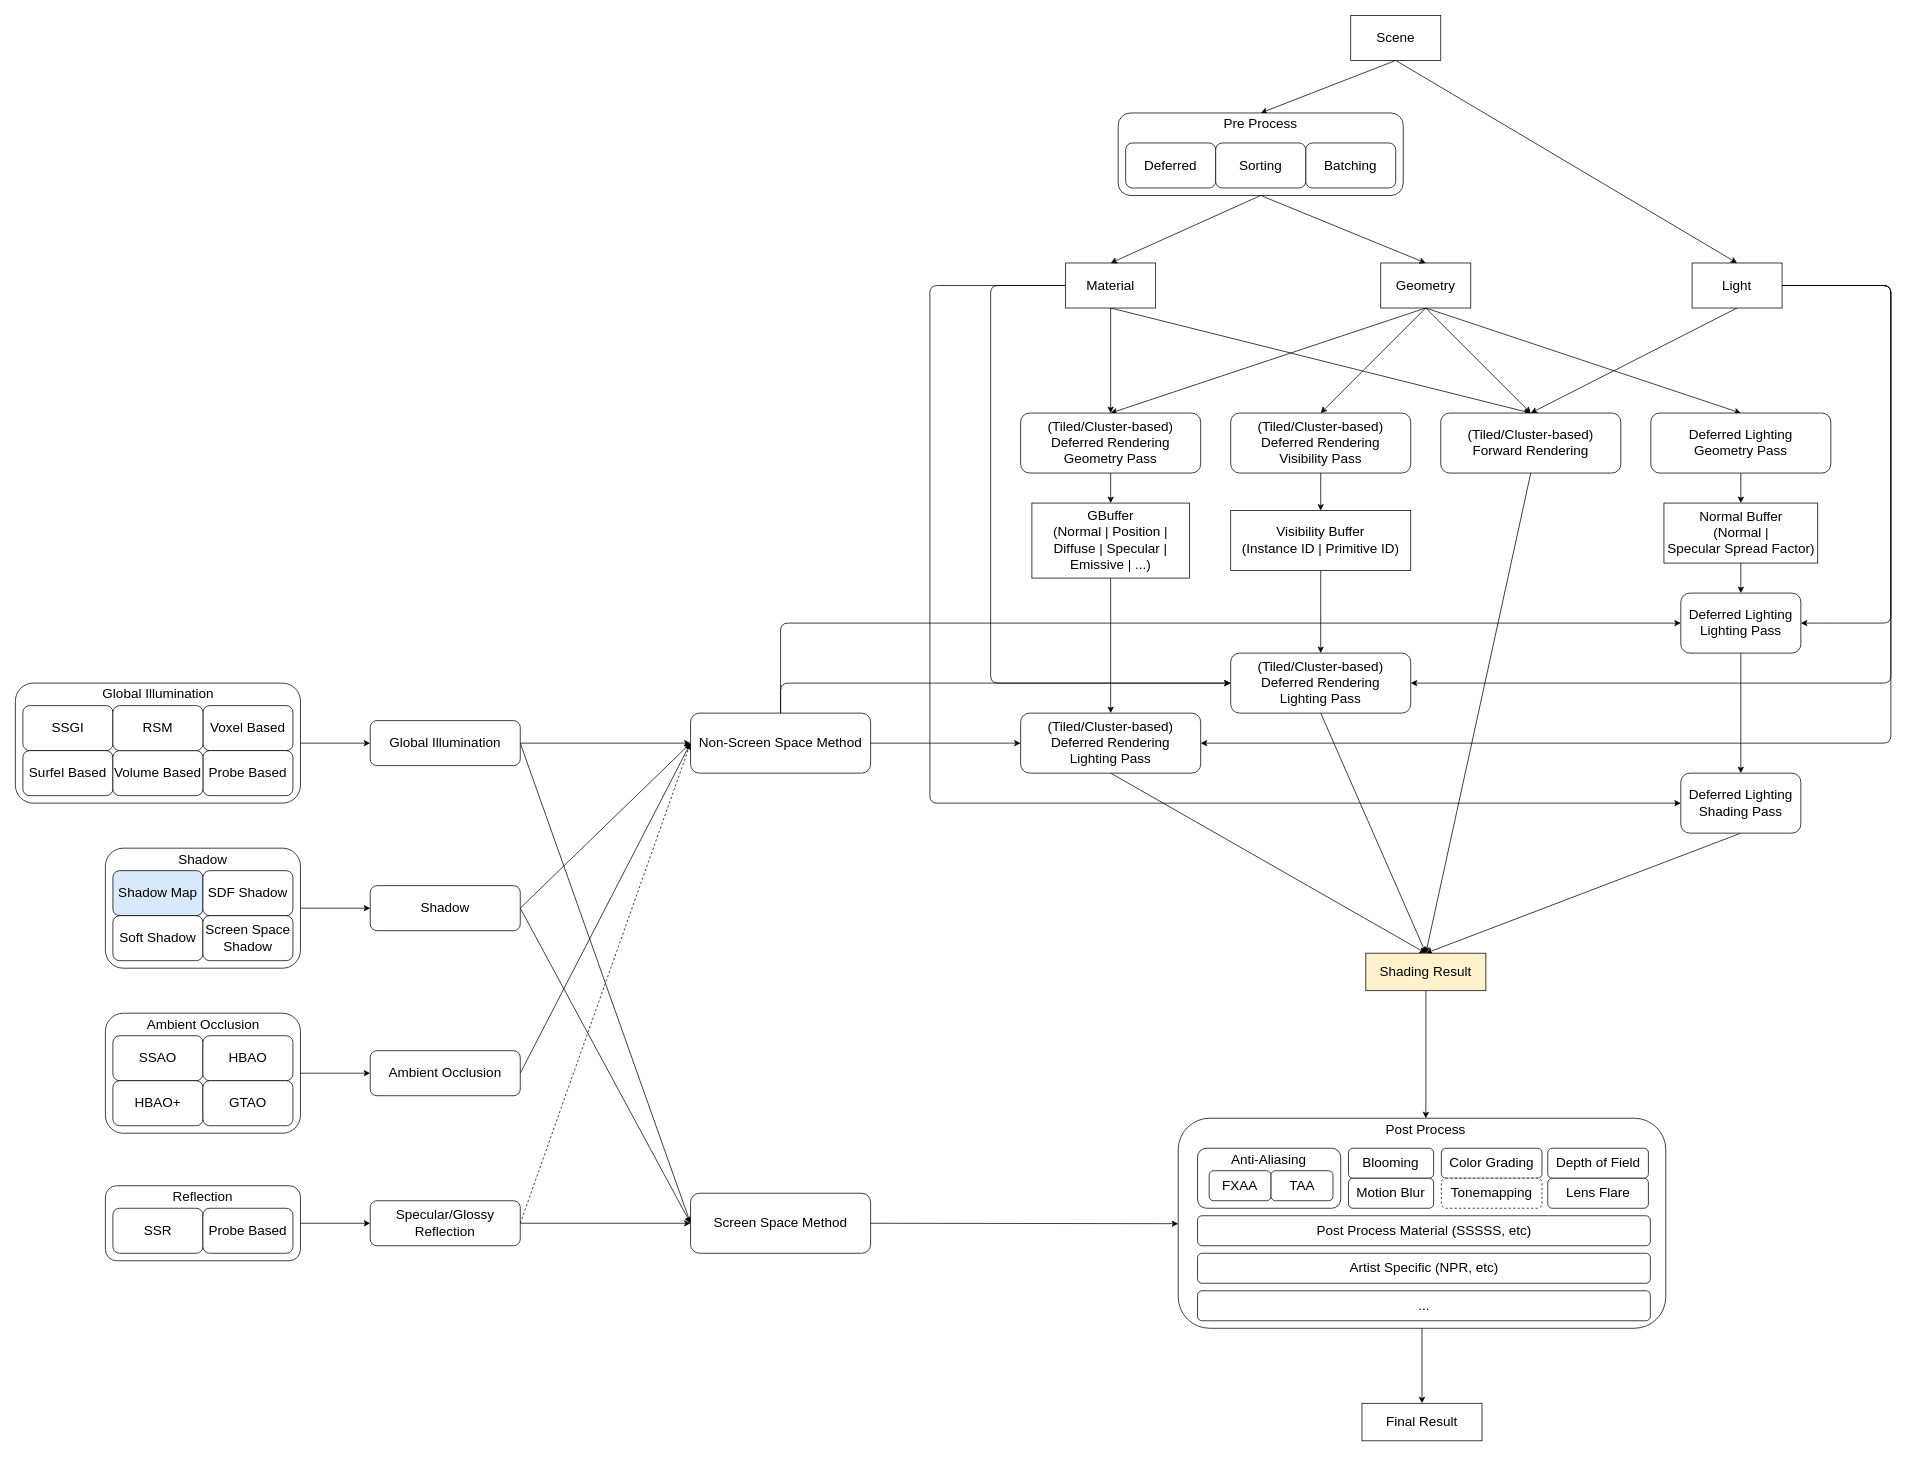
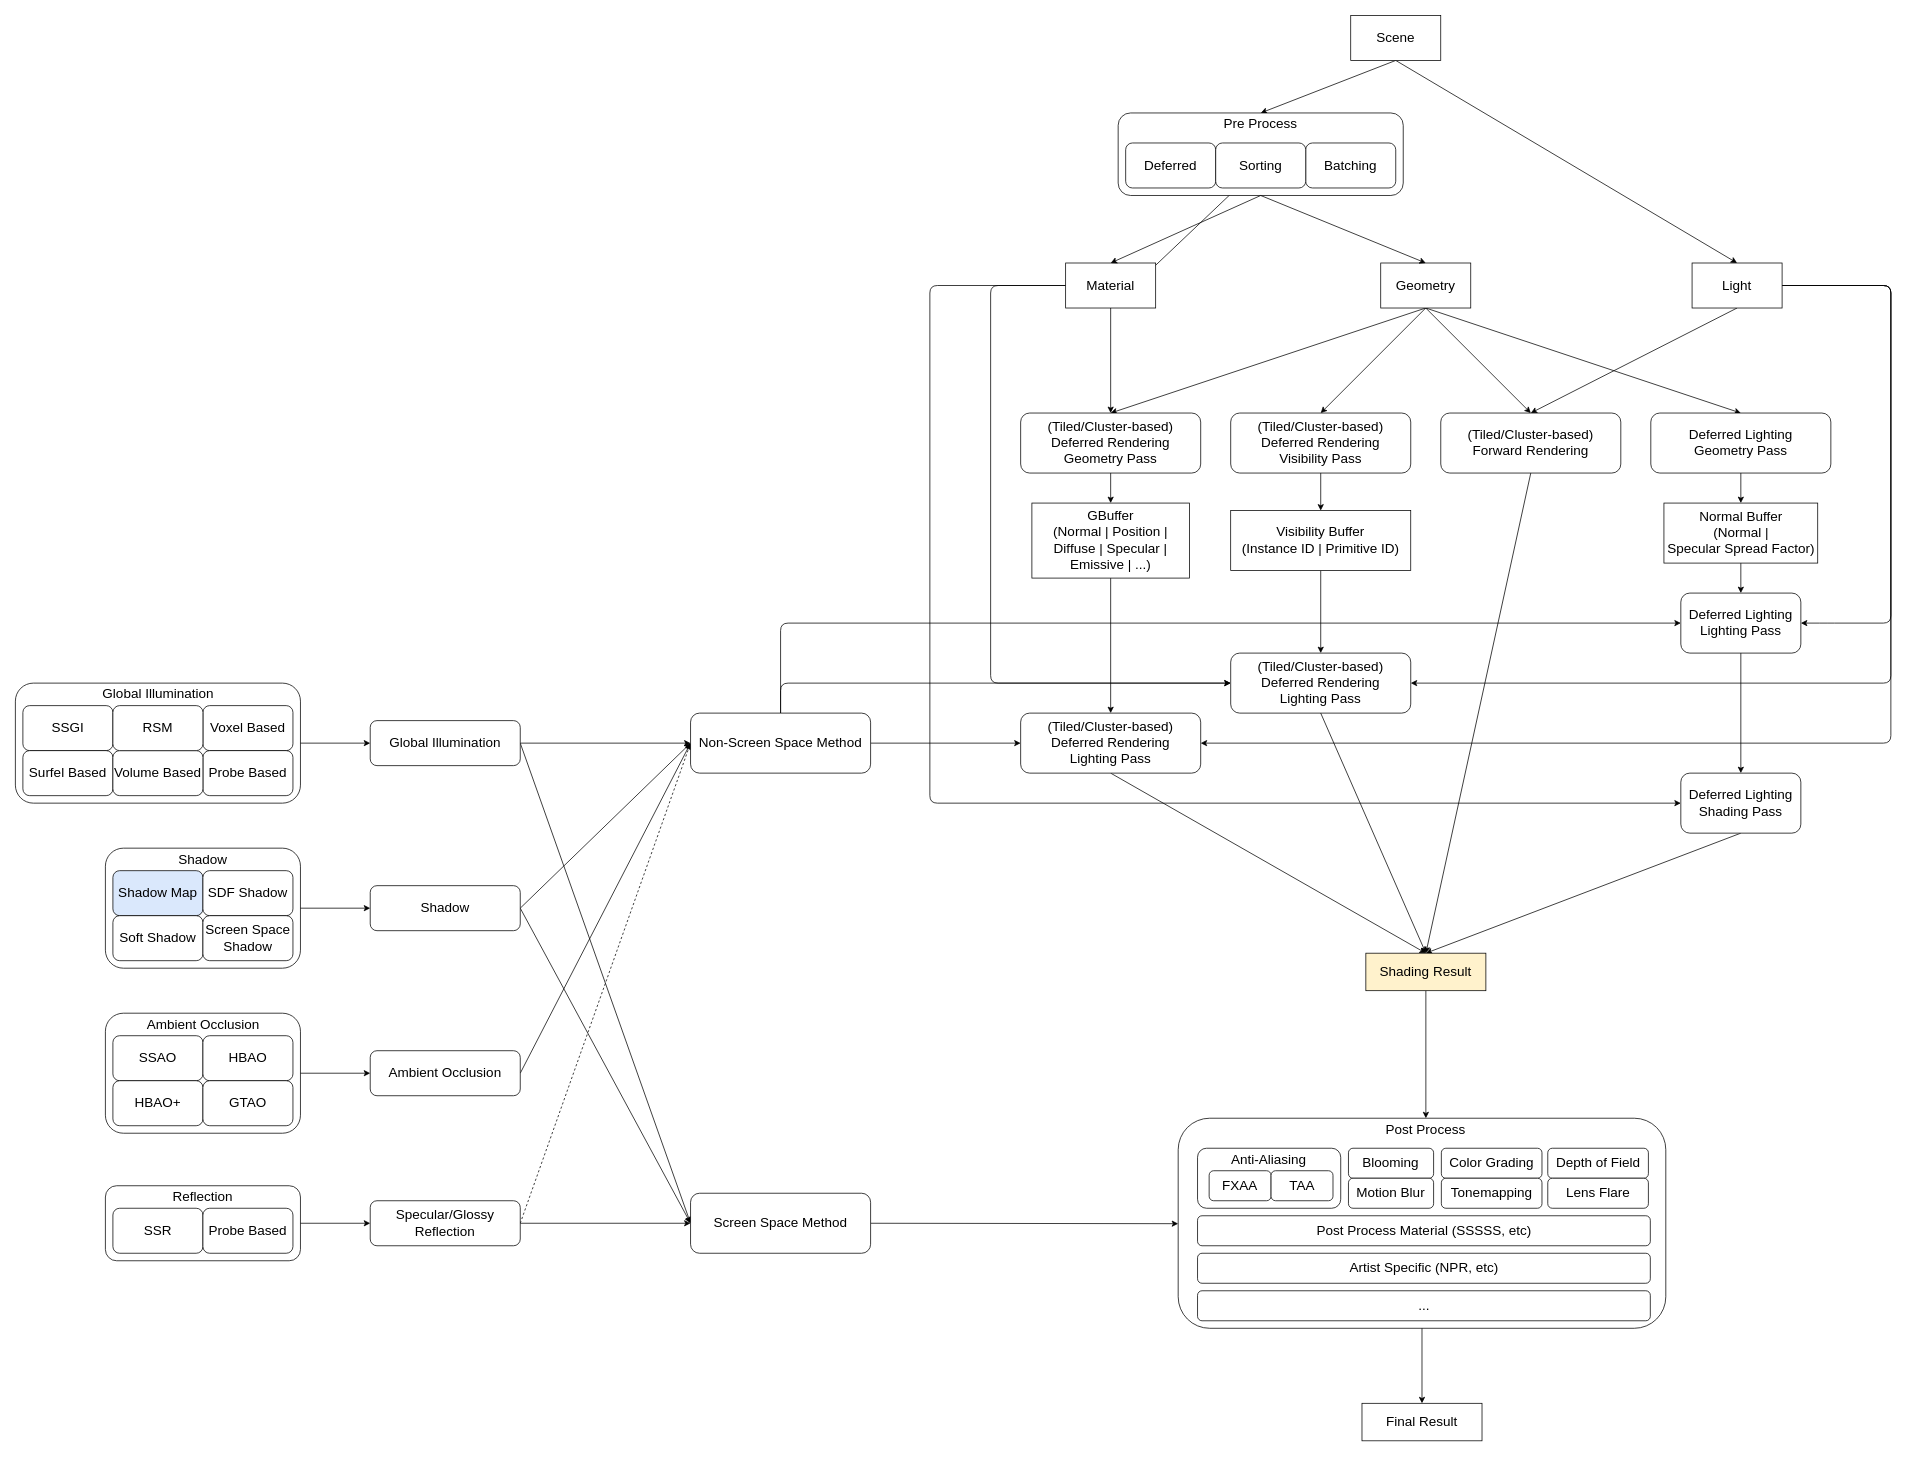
(1319, 360) -> (1192, 231)
(1491, 1193) -> (1491, 1193)
